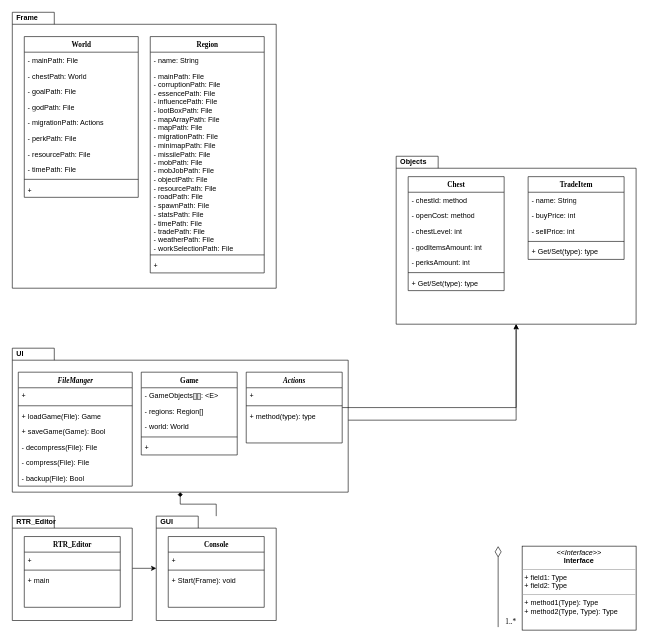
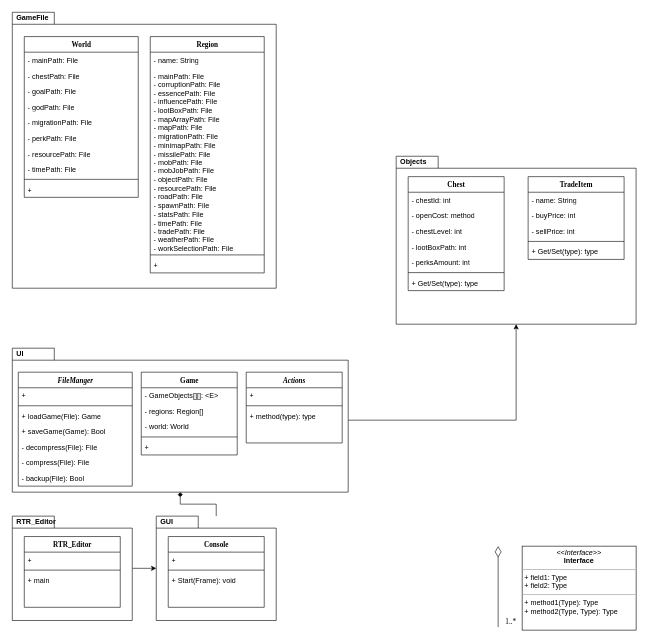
(27, 18) -> (31, 18)
(60, 77) -> (57, 77)
(71, 123) -> (64, 123)
(443, 201) -> (436, 201)
(450, 248) -> (444, 248)
(428, 408) -> none
